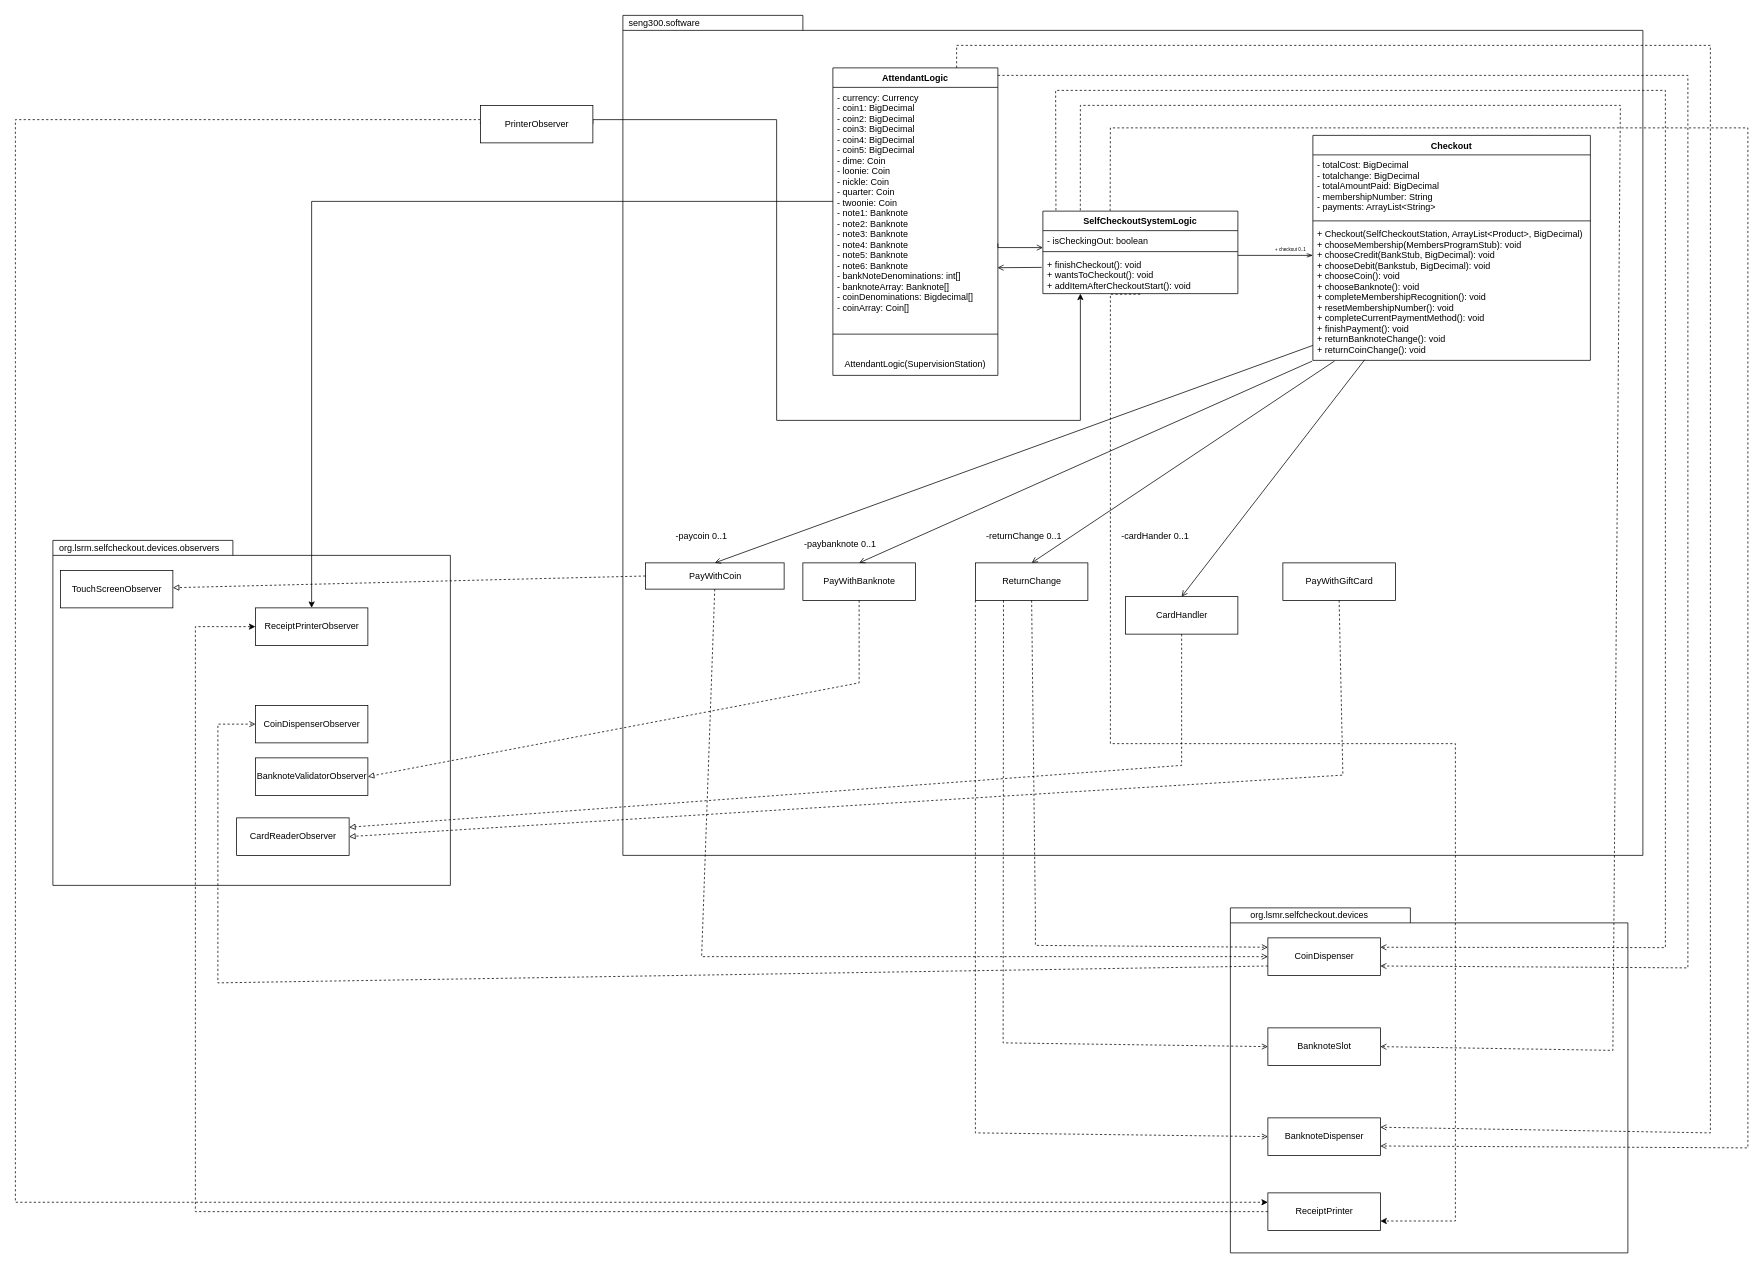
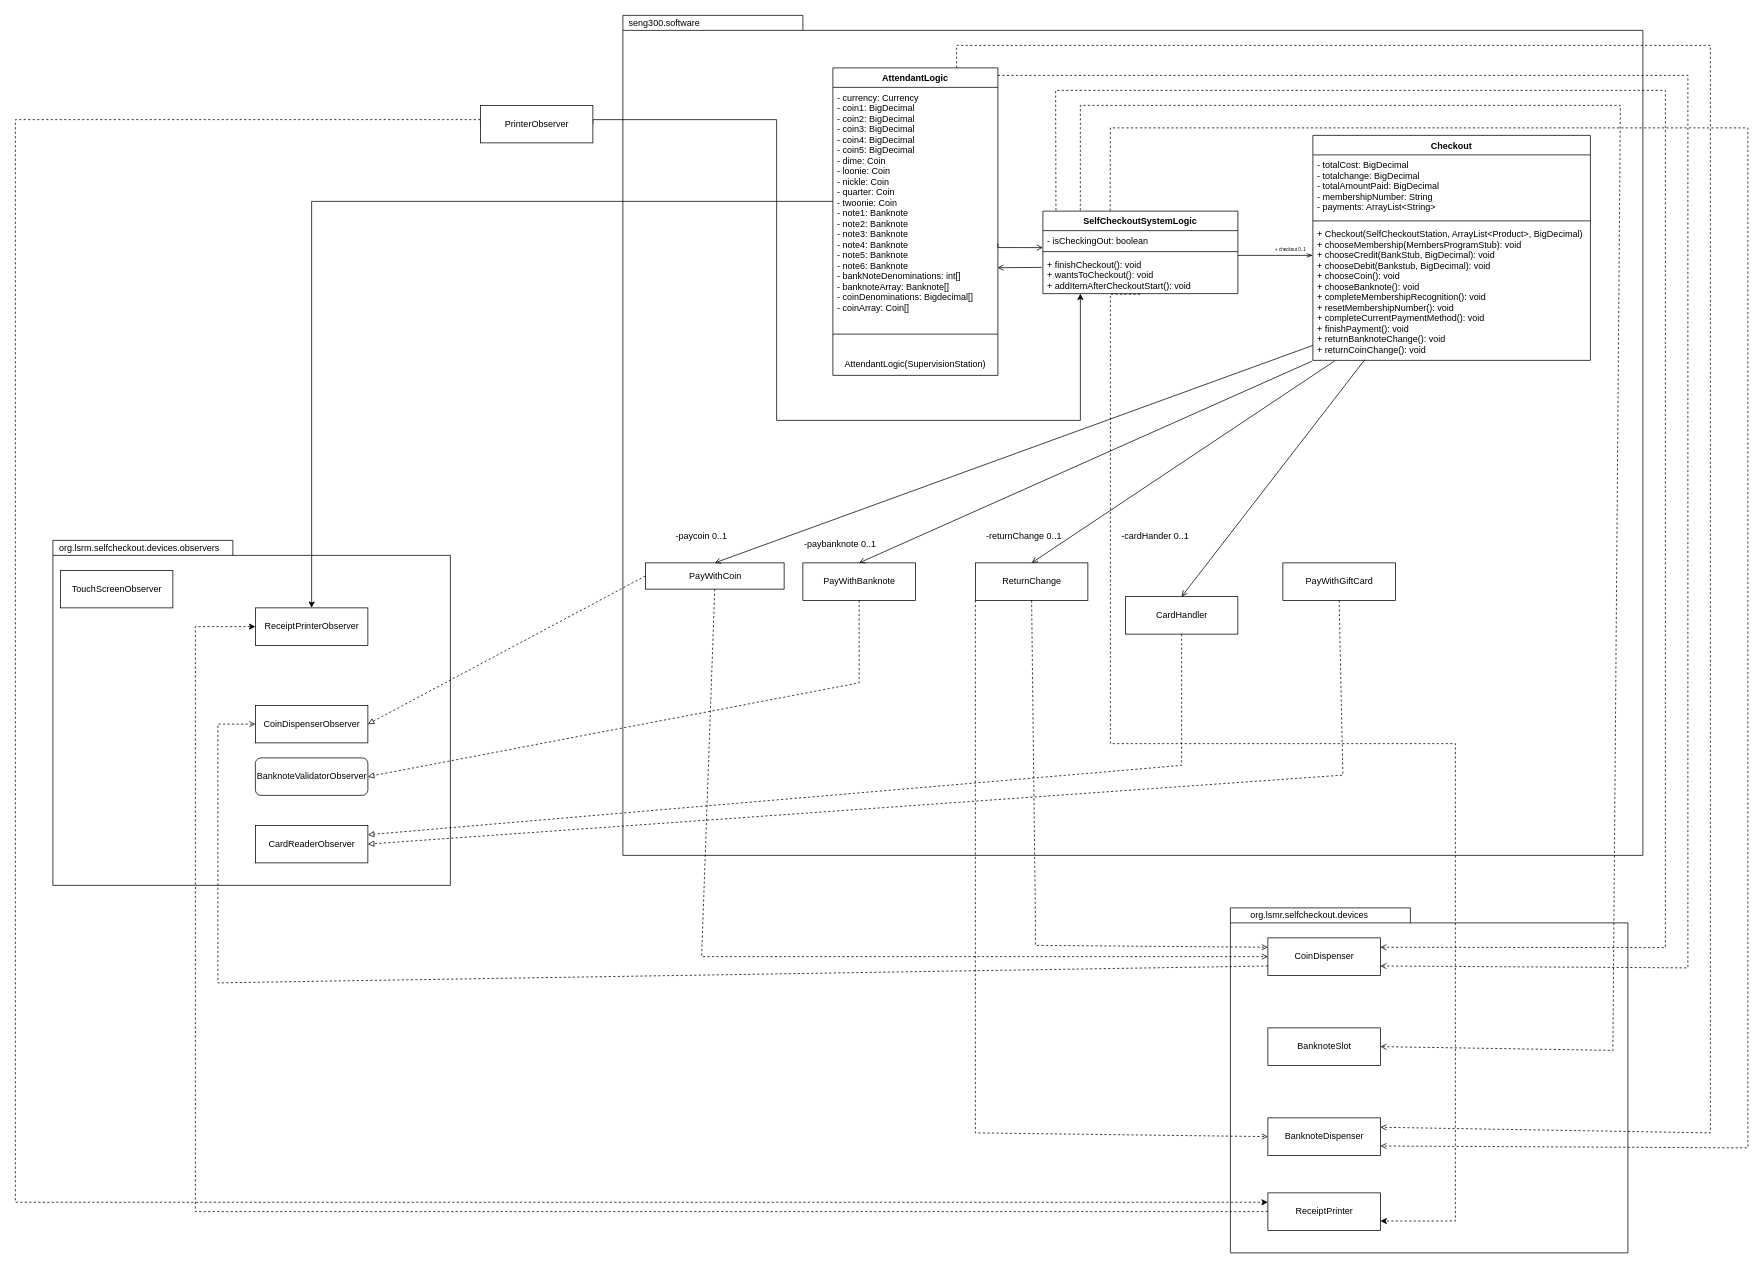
(411, 582) -> (508, 650)
(312, 777) -> (312, 777)
(293, 837) -> (312, 844)
(1003, 894) -> none
